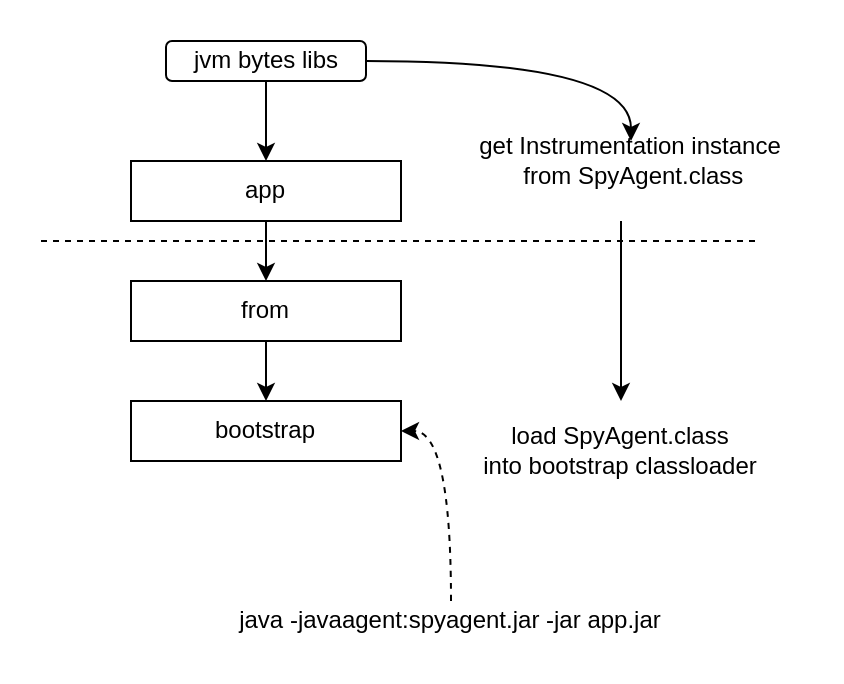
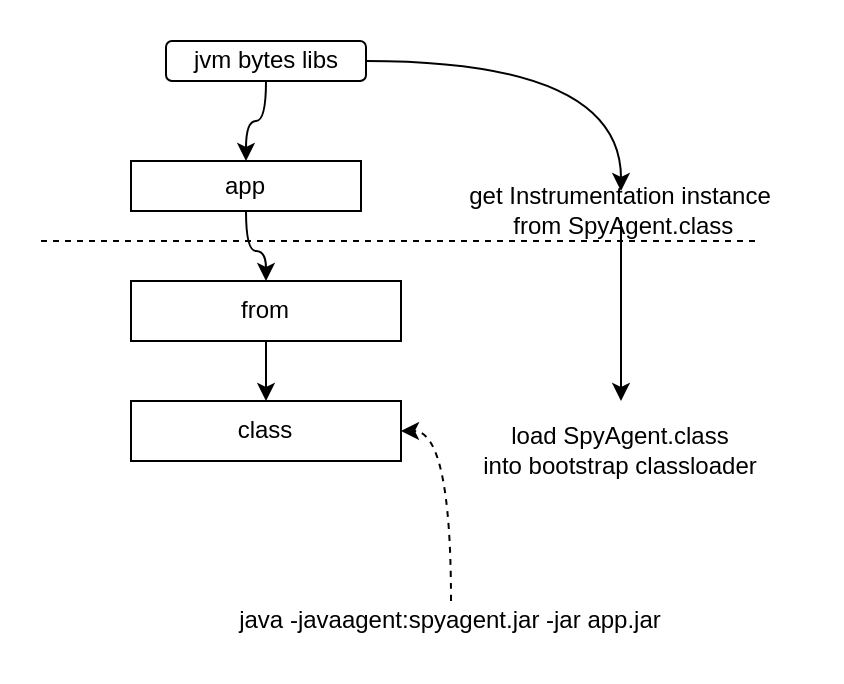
(631, 161) -> (621, 211)
(266, 191) -> (246, 186)
(266, 431) -> (266, 431)
